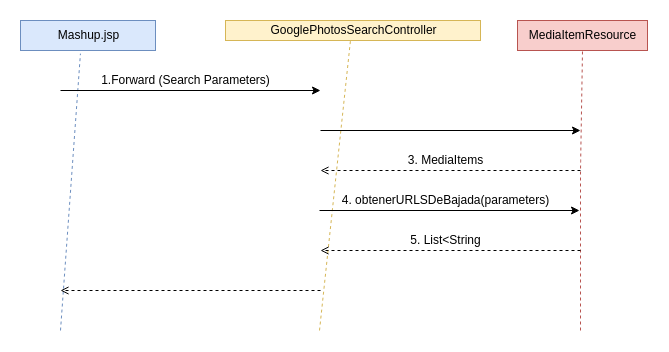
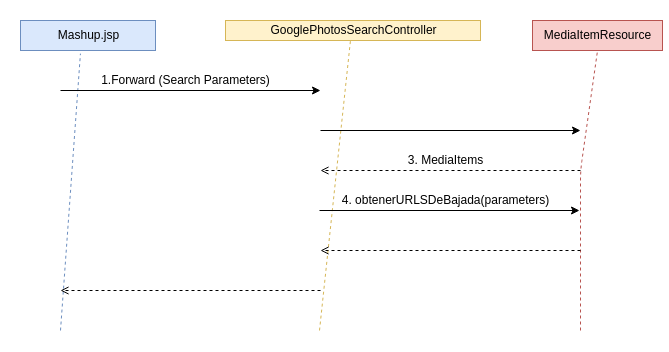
(583, 36) -> (598, 36)
(446, 241) -> none
